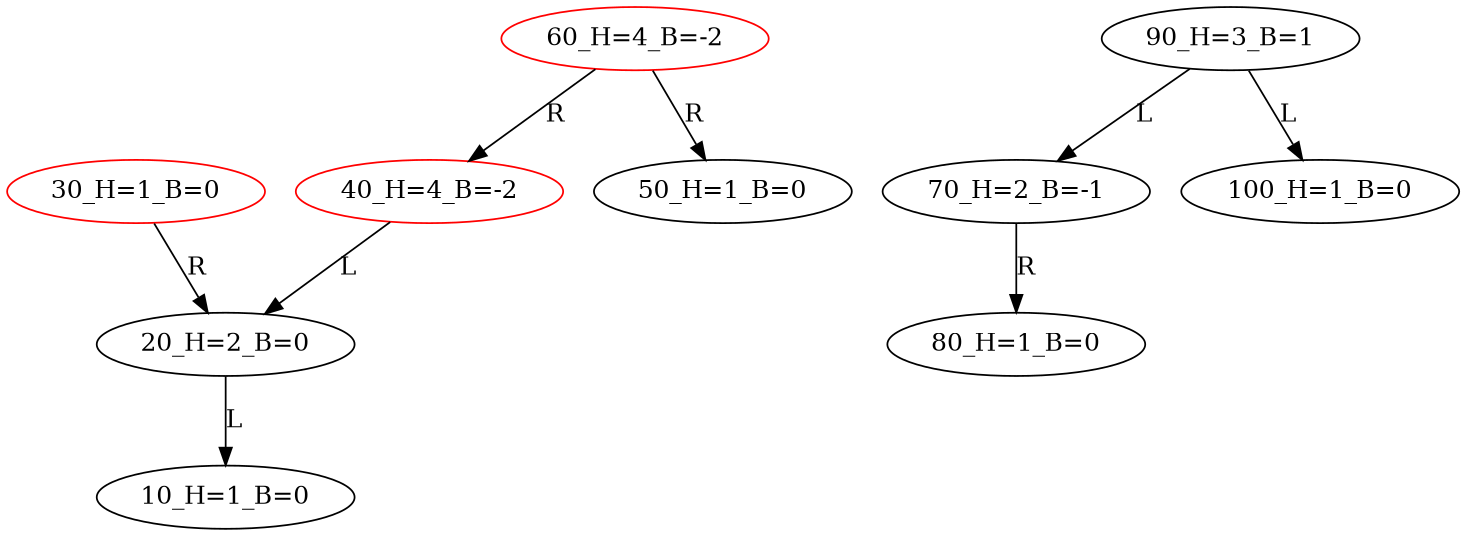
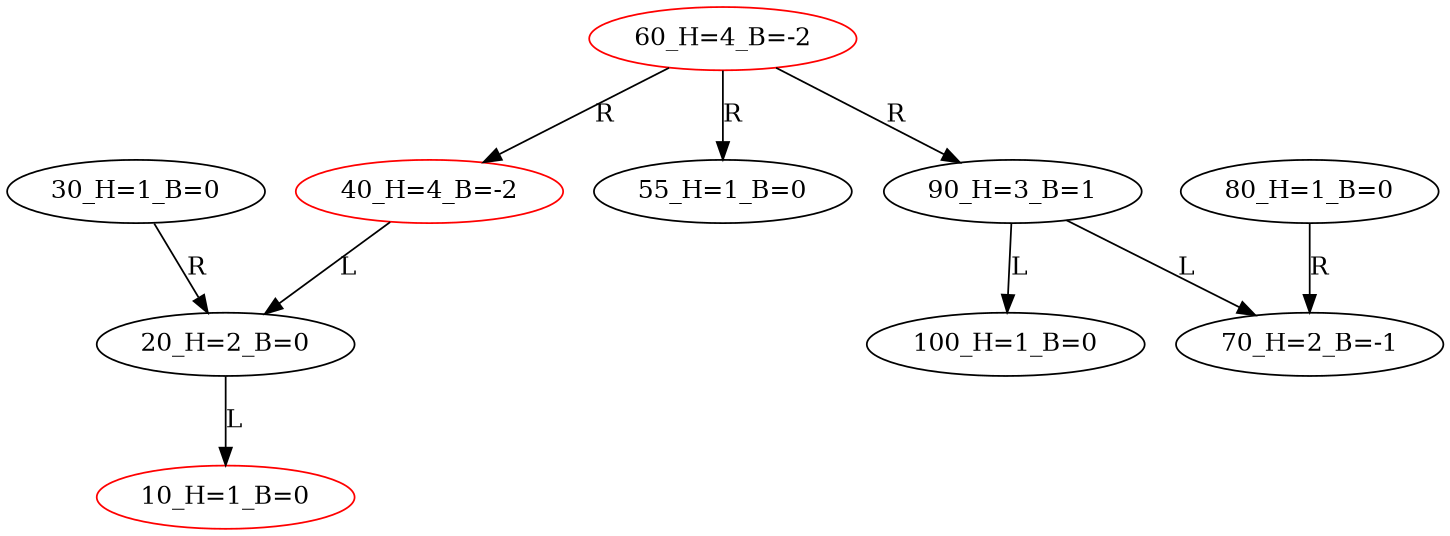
none -> (860, 111)
(136, 192) -> (136, 192)
(723, 192) -> (723, 192)
(1016, 259) -> (1310, 259)
(226, 497) -> (226, 497)
